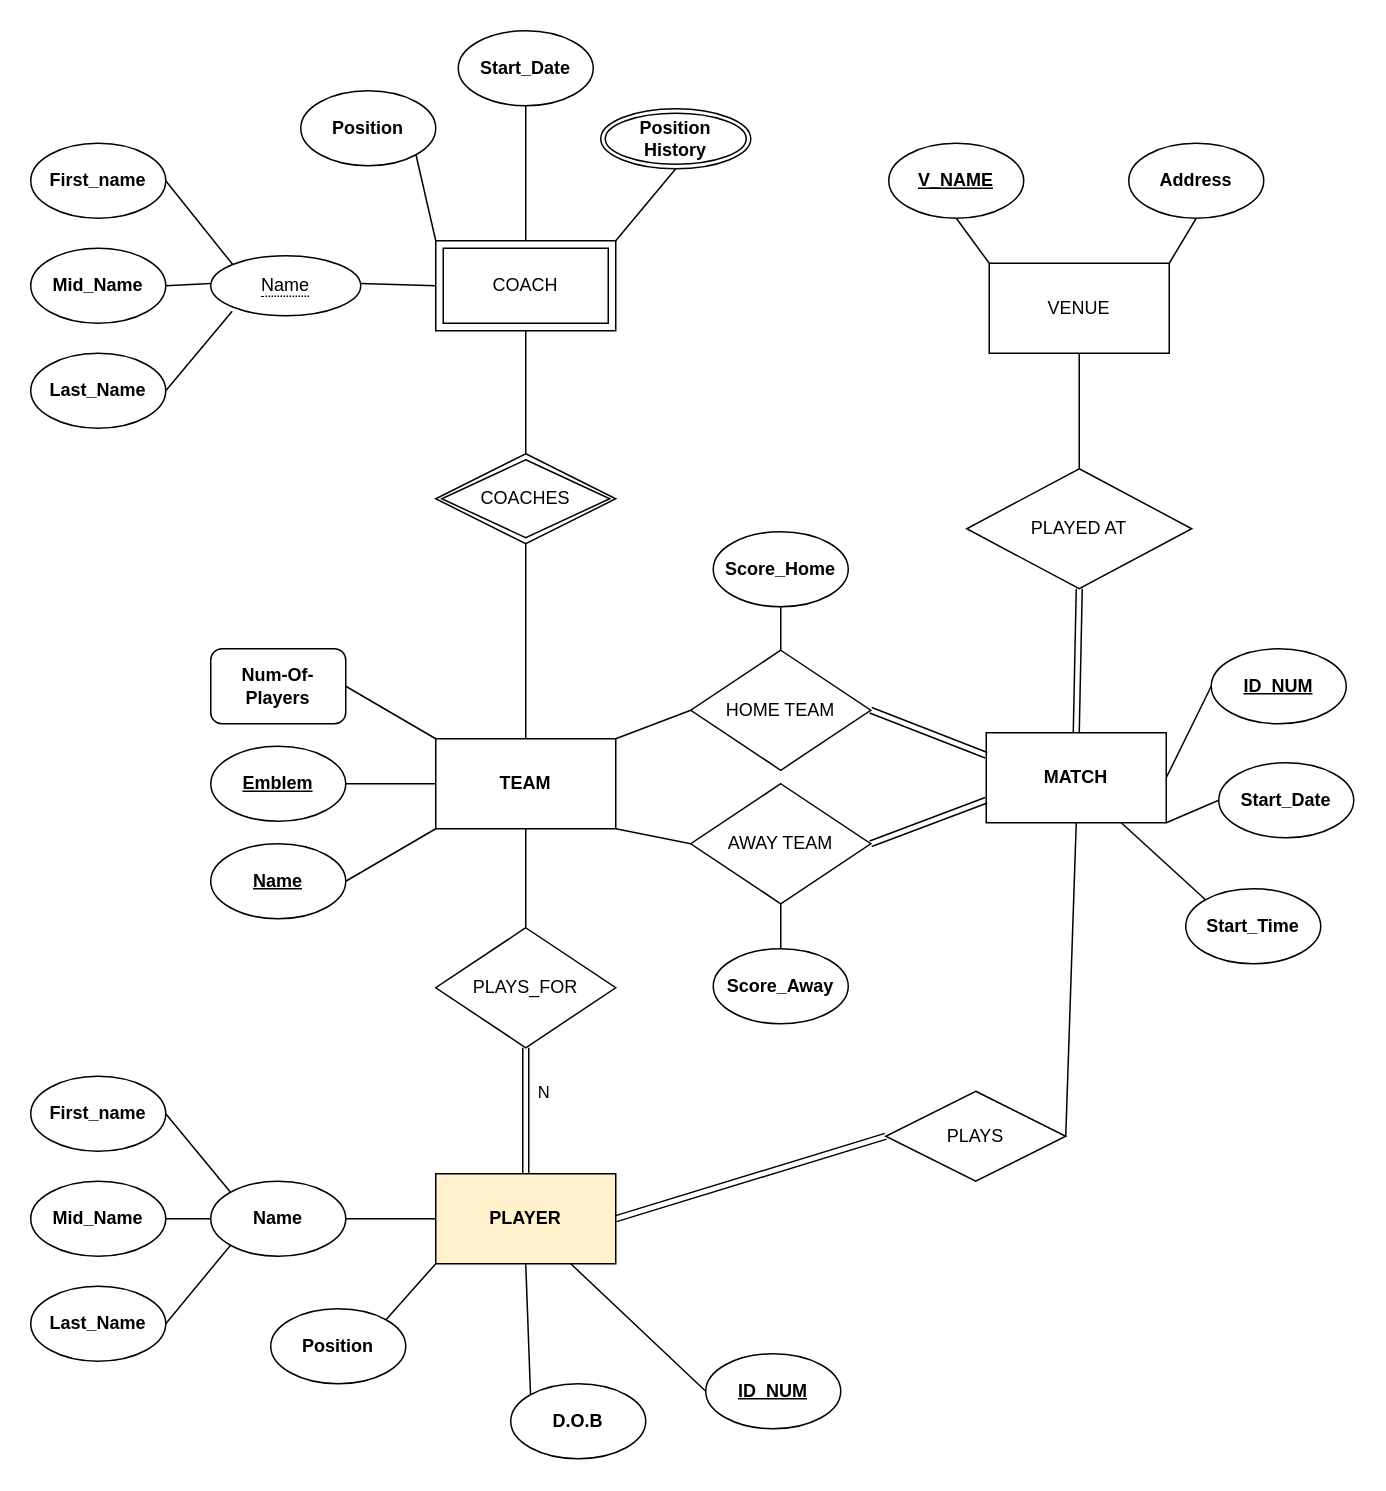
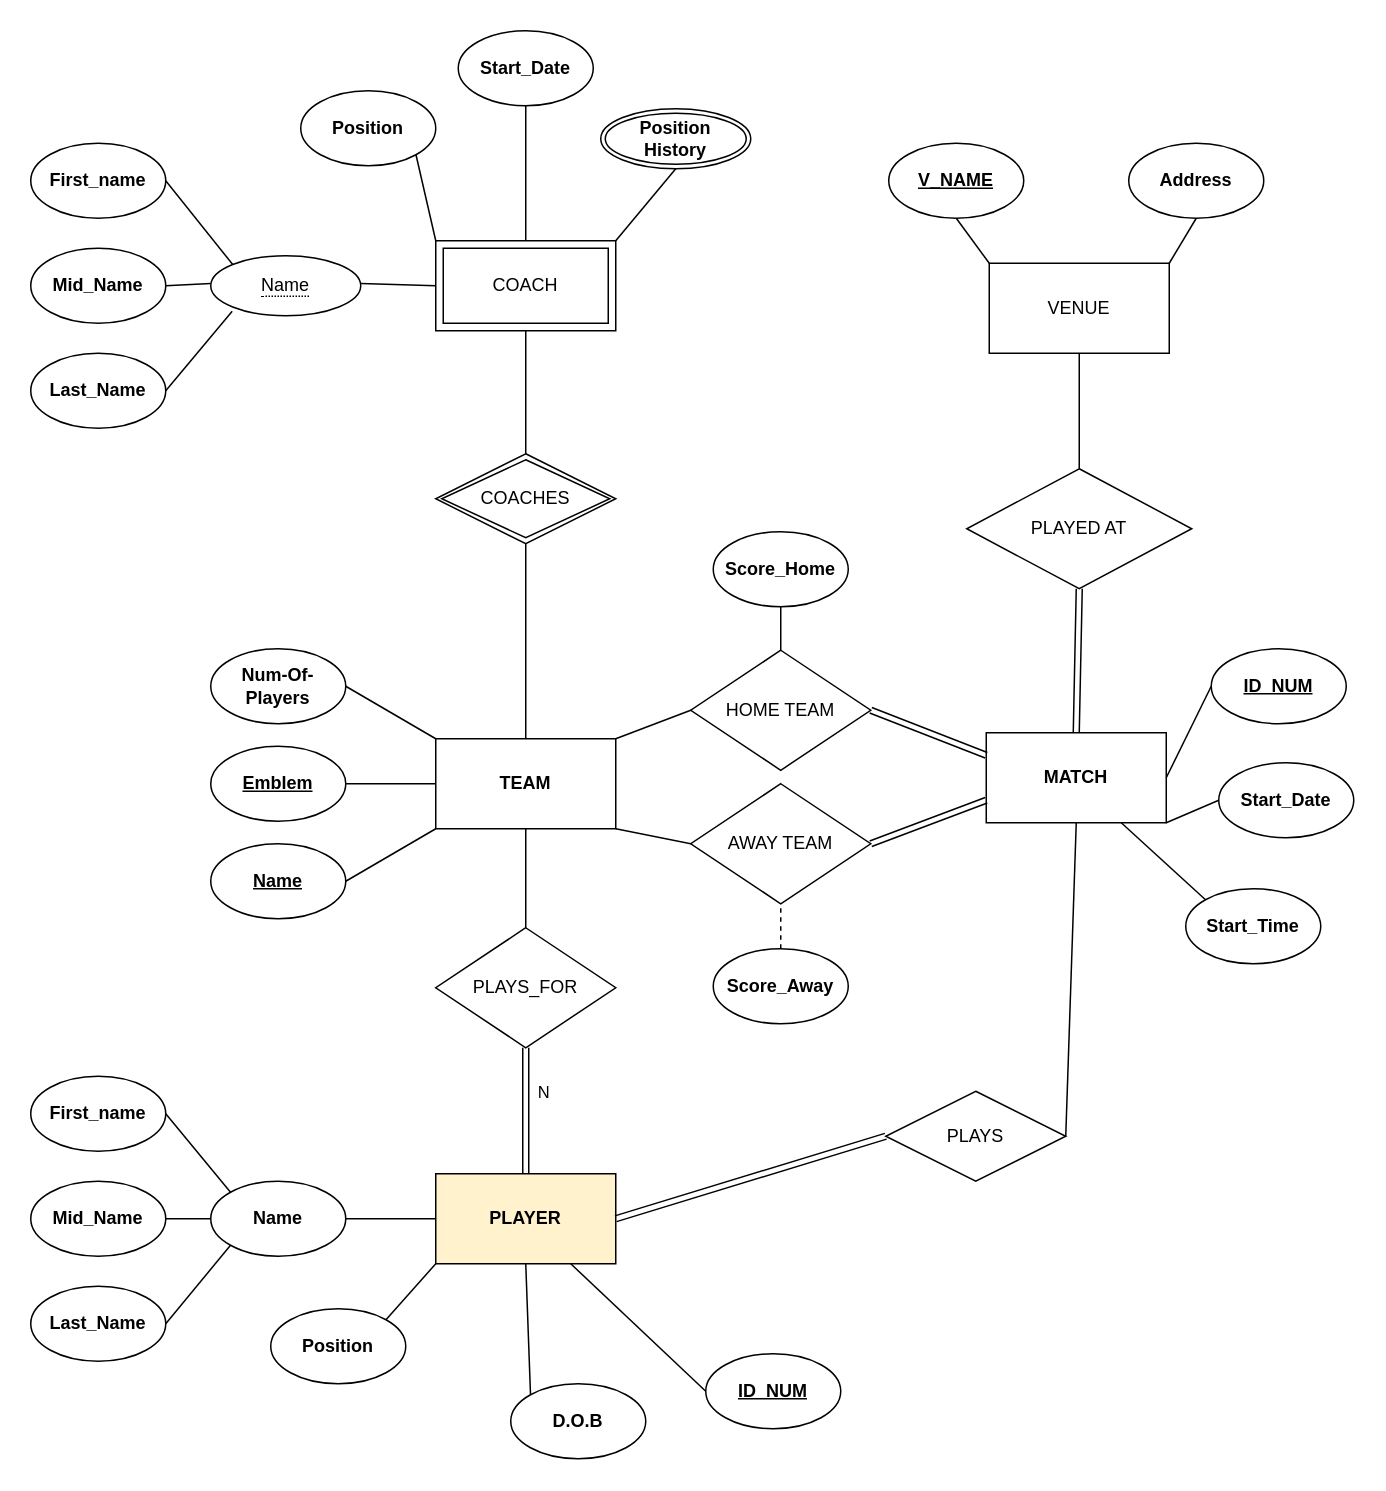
(278, 686) -> (278, 686)
(781, 925) -> (781, 925)
